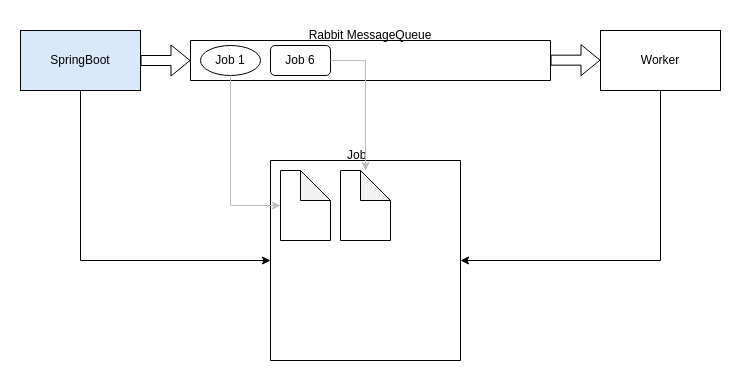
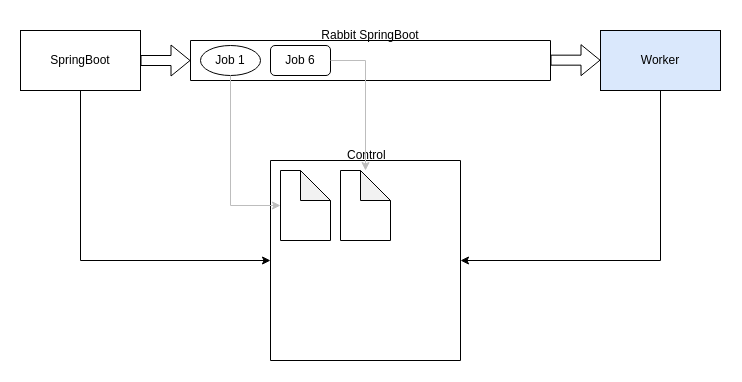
(371, 36) -> (371, 36)
(81, 61) -> (81, 61)
(661, 61) -> (661, 61)
(358, 156) -> (367, 156)
